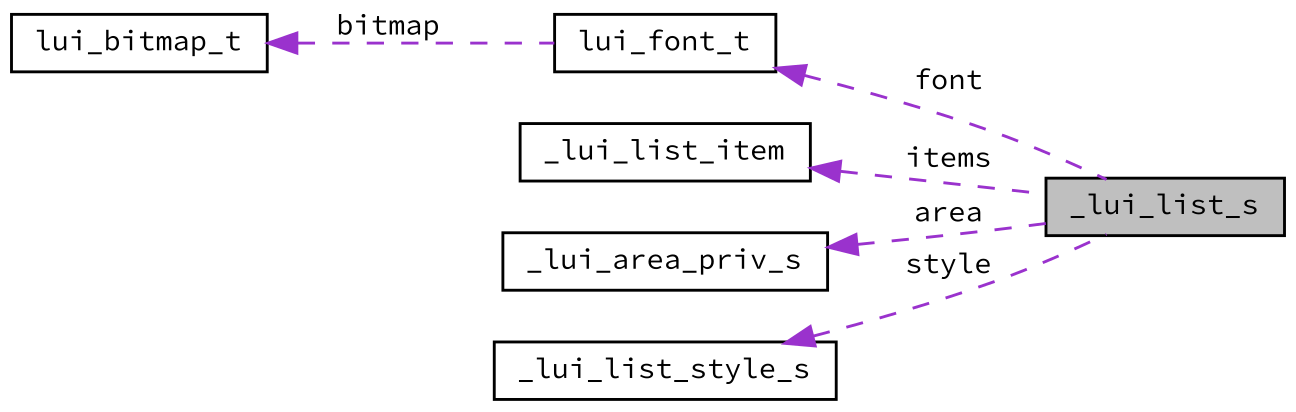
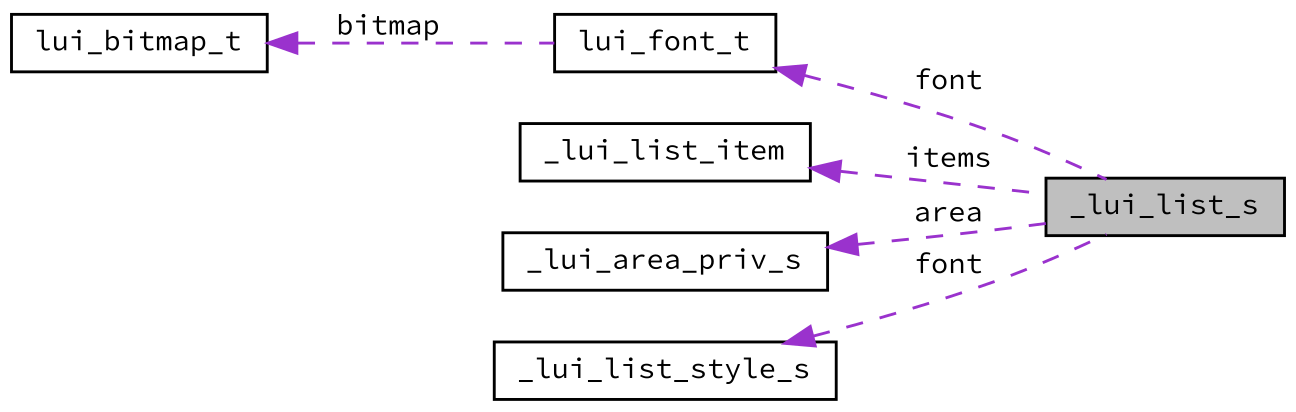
(941, 266) -> (941, 266)
